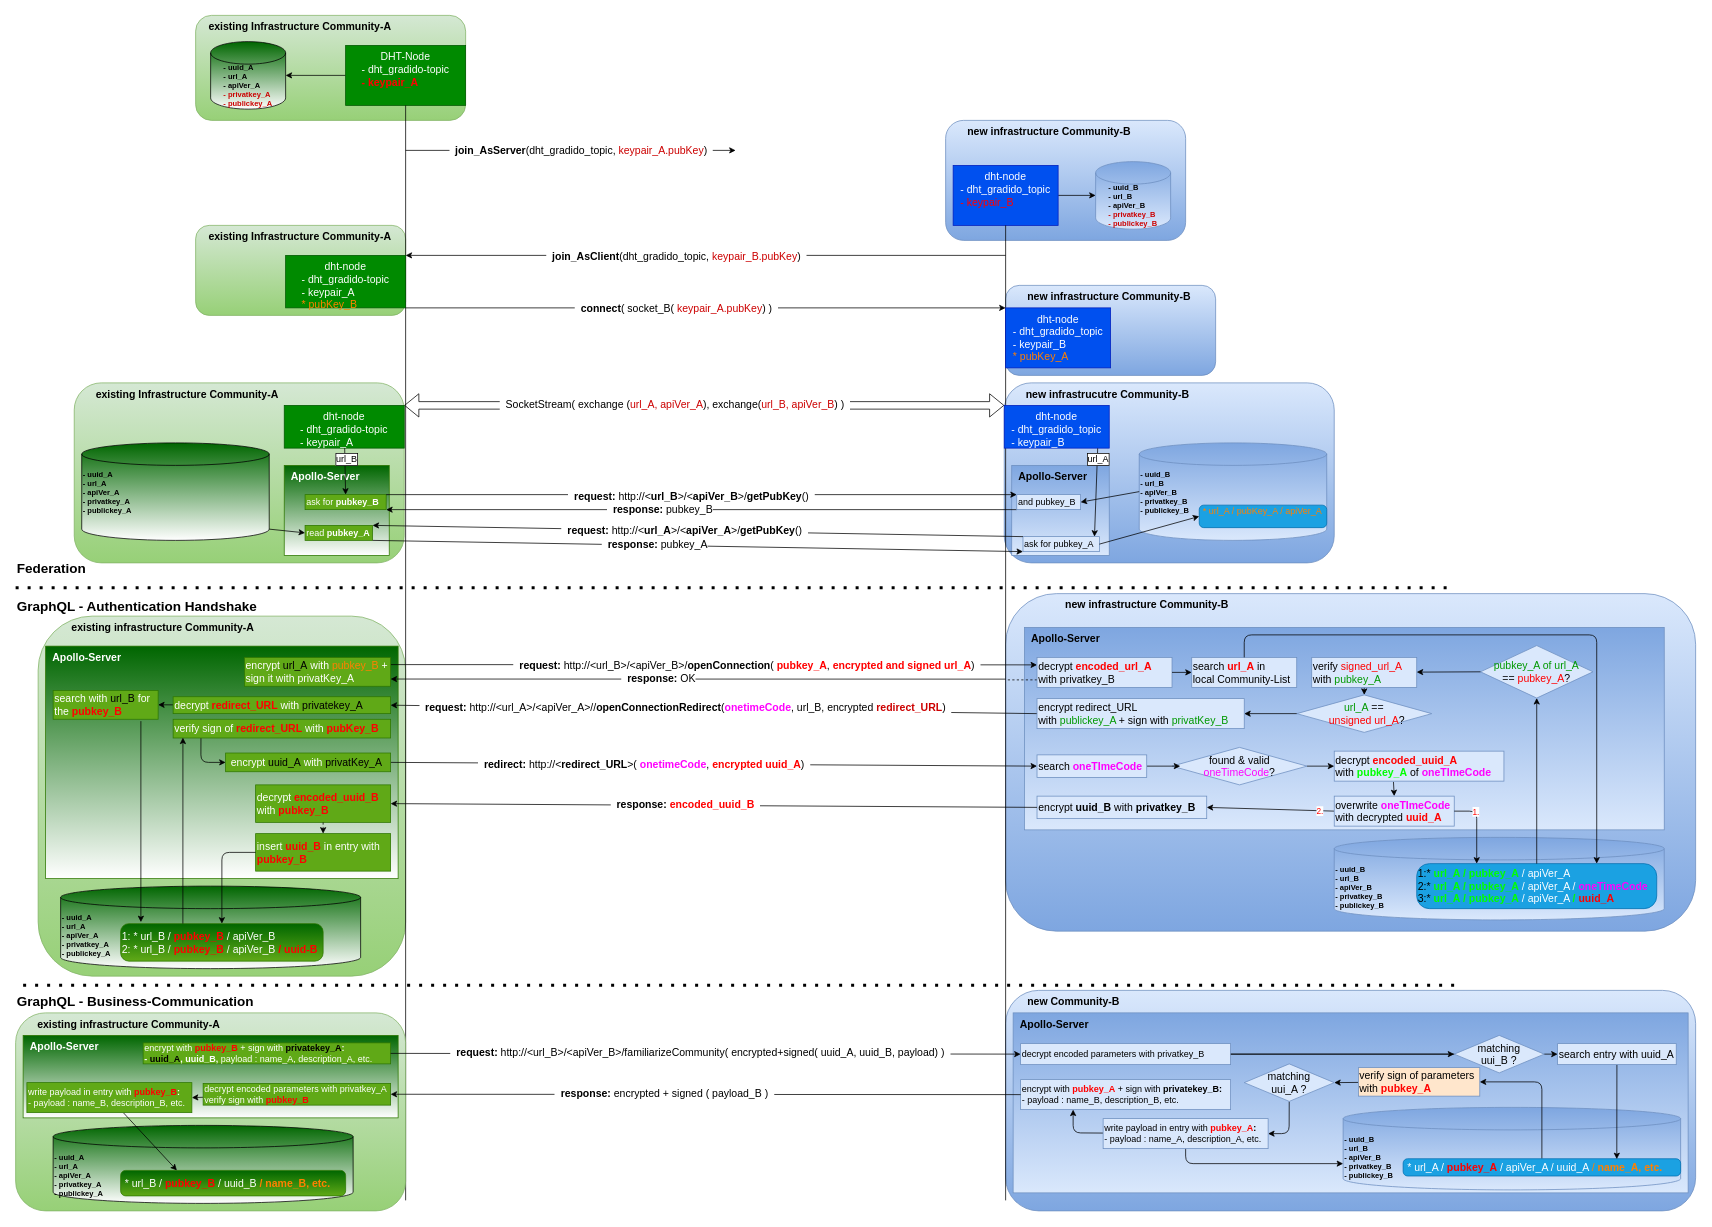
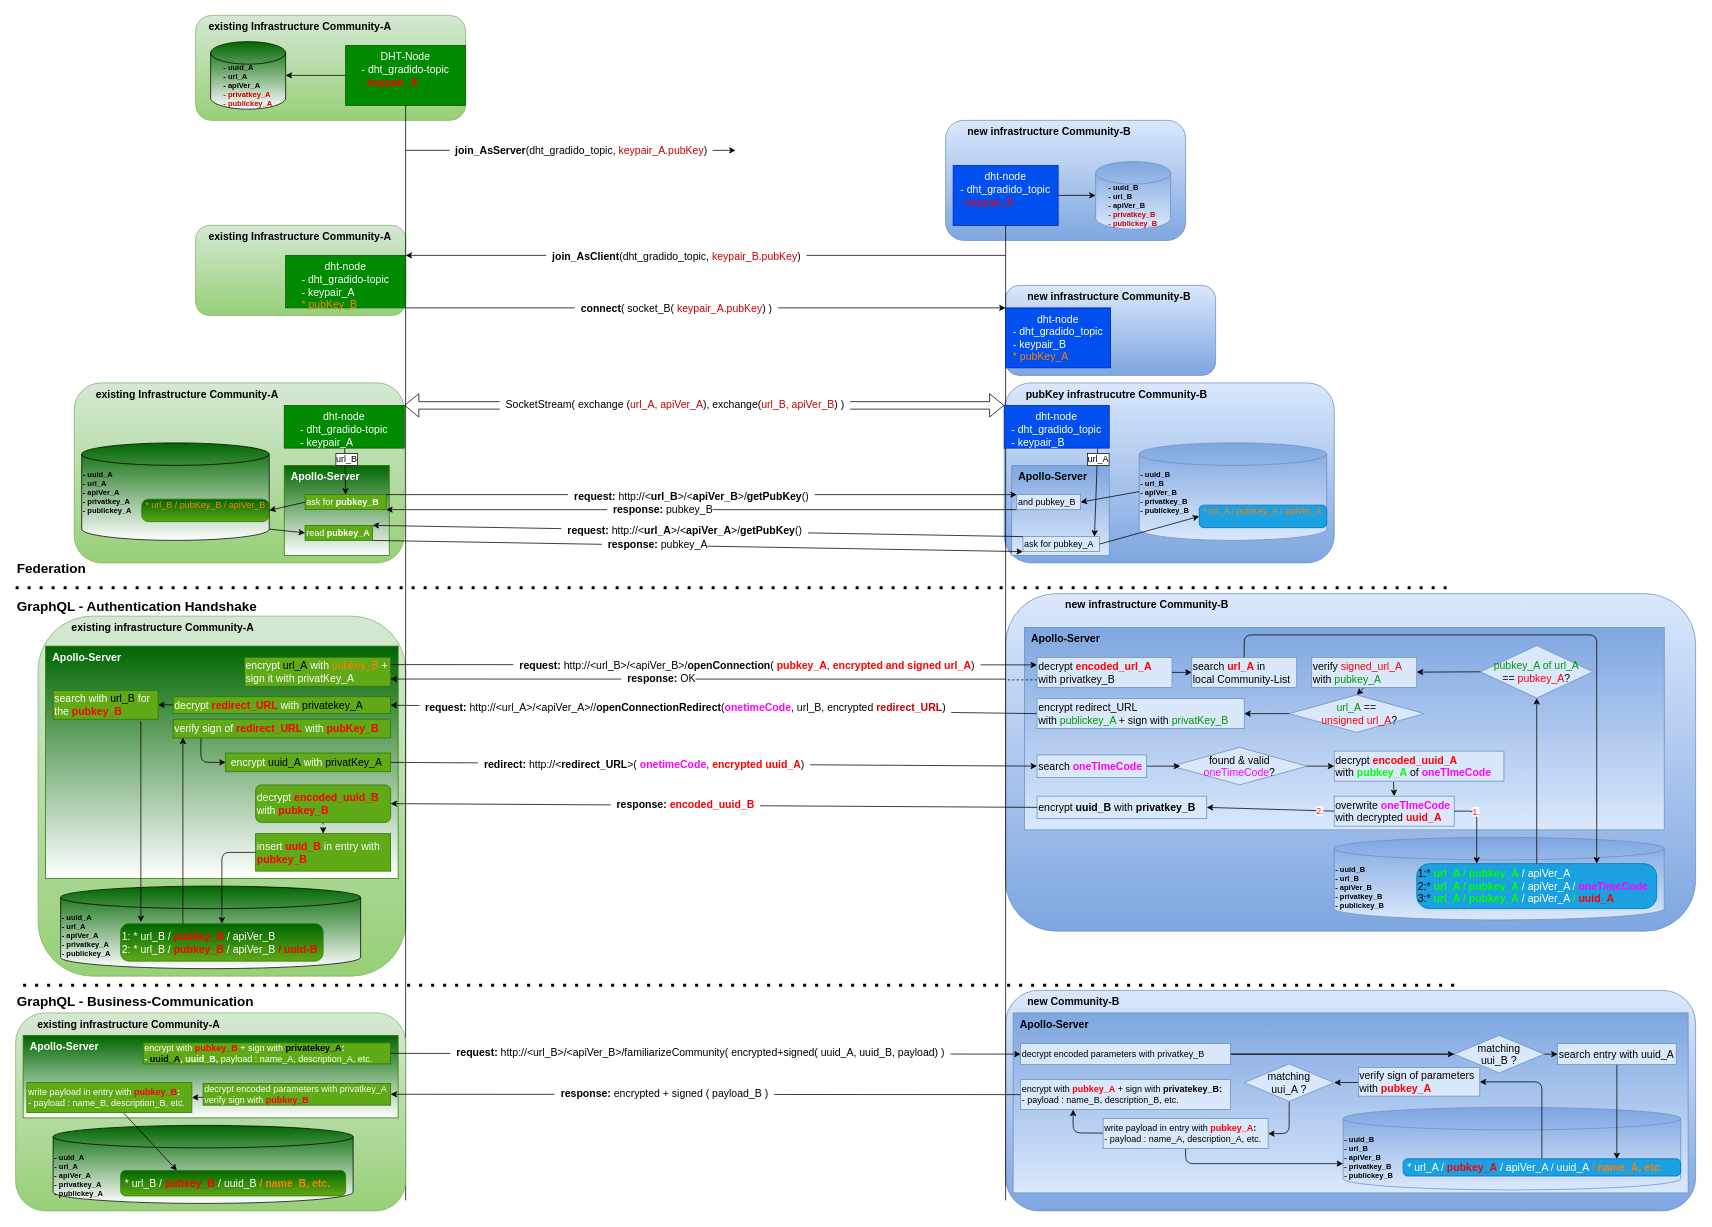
(1088, 394) -> (1097, 394)
none -> (289, 506)
none -> (205, 510)
(1364, 714) -> (1356, 714)
(323, 804) -> (323, 804)
(1419, 1082) -> (1419, 1082)
